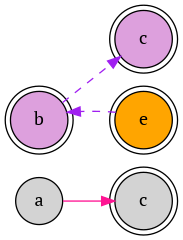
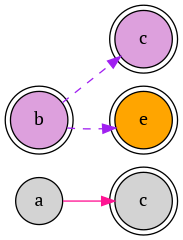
(98, 111) -> (85, 129)
